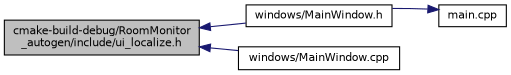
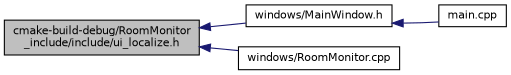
(410, 9) -> (421, 23)
(102, 38) -> (102, 38)
(319, 58) -> (319, 58)
